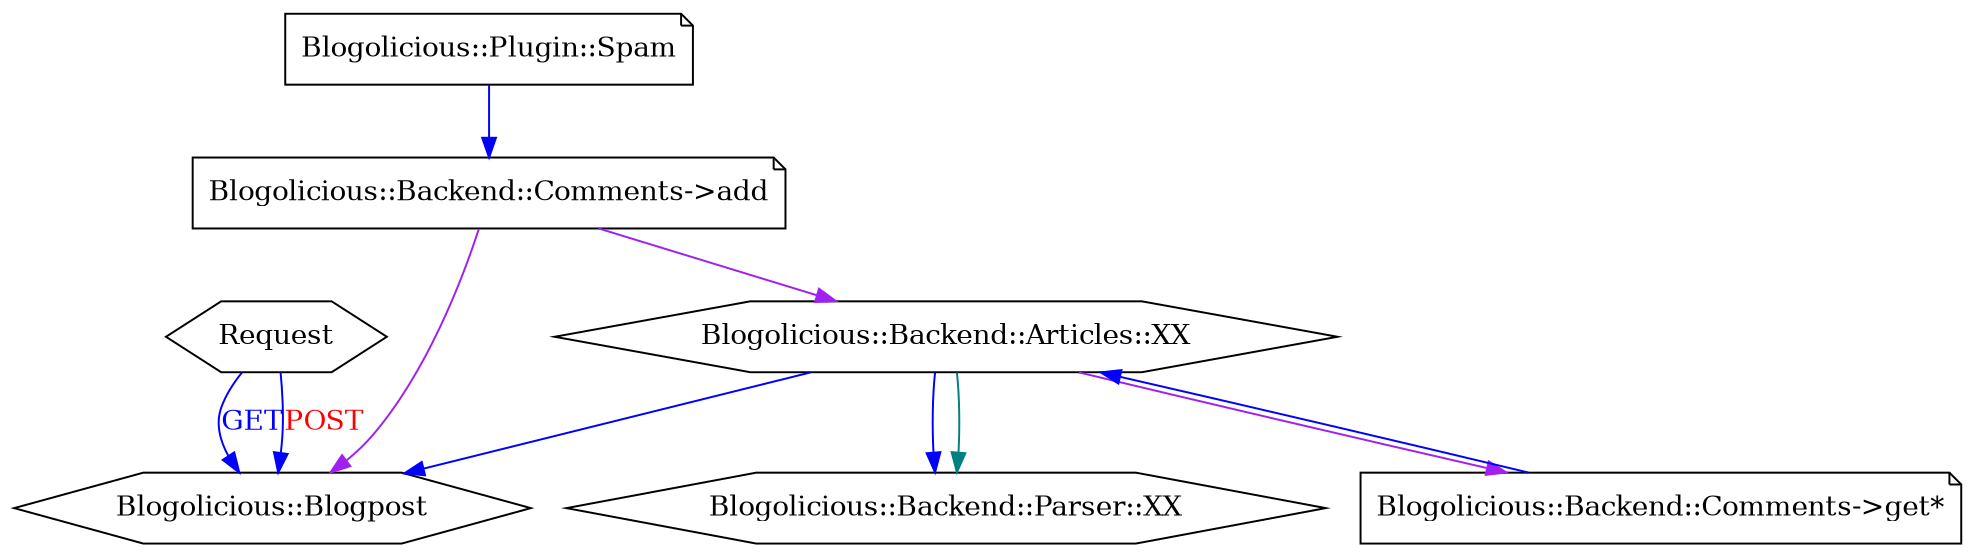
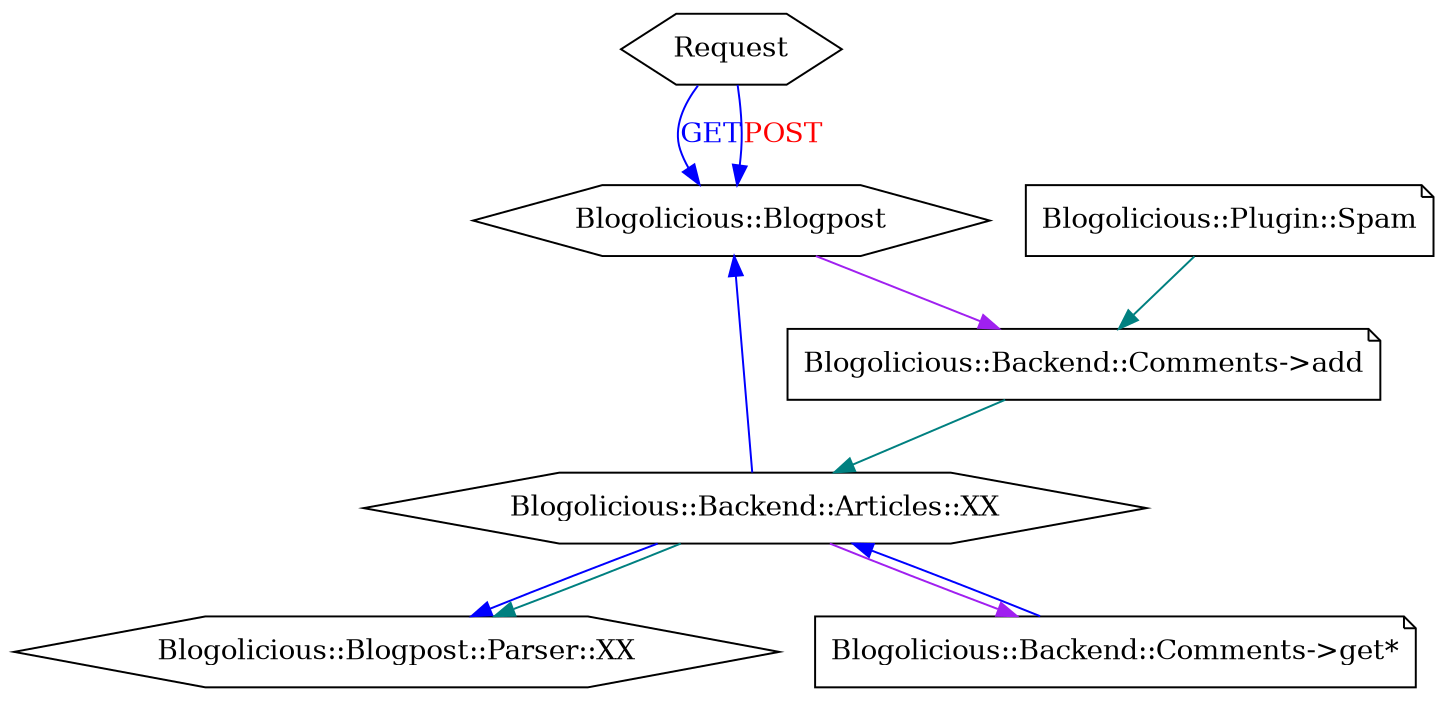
(489, 111) -> (1164, 286)
(708, 262) -> (929, 432)
(427, 353) -> (898, 289)
(946, 508) -> (397, 652)
